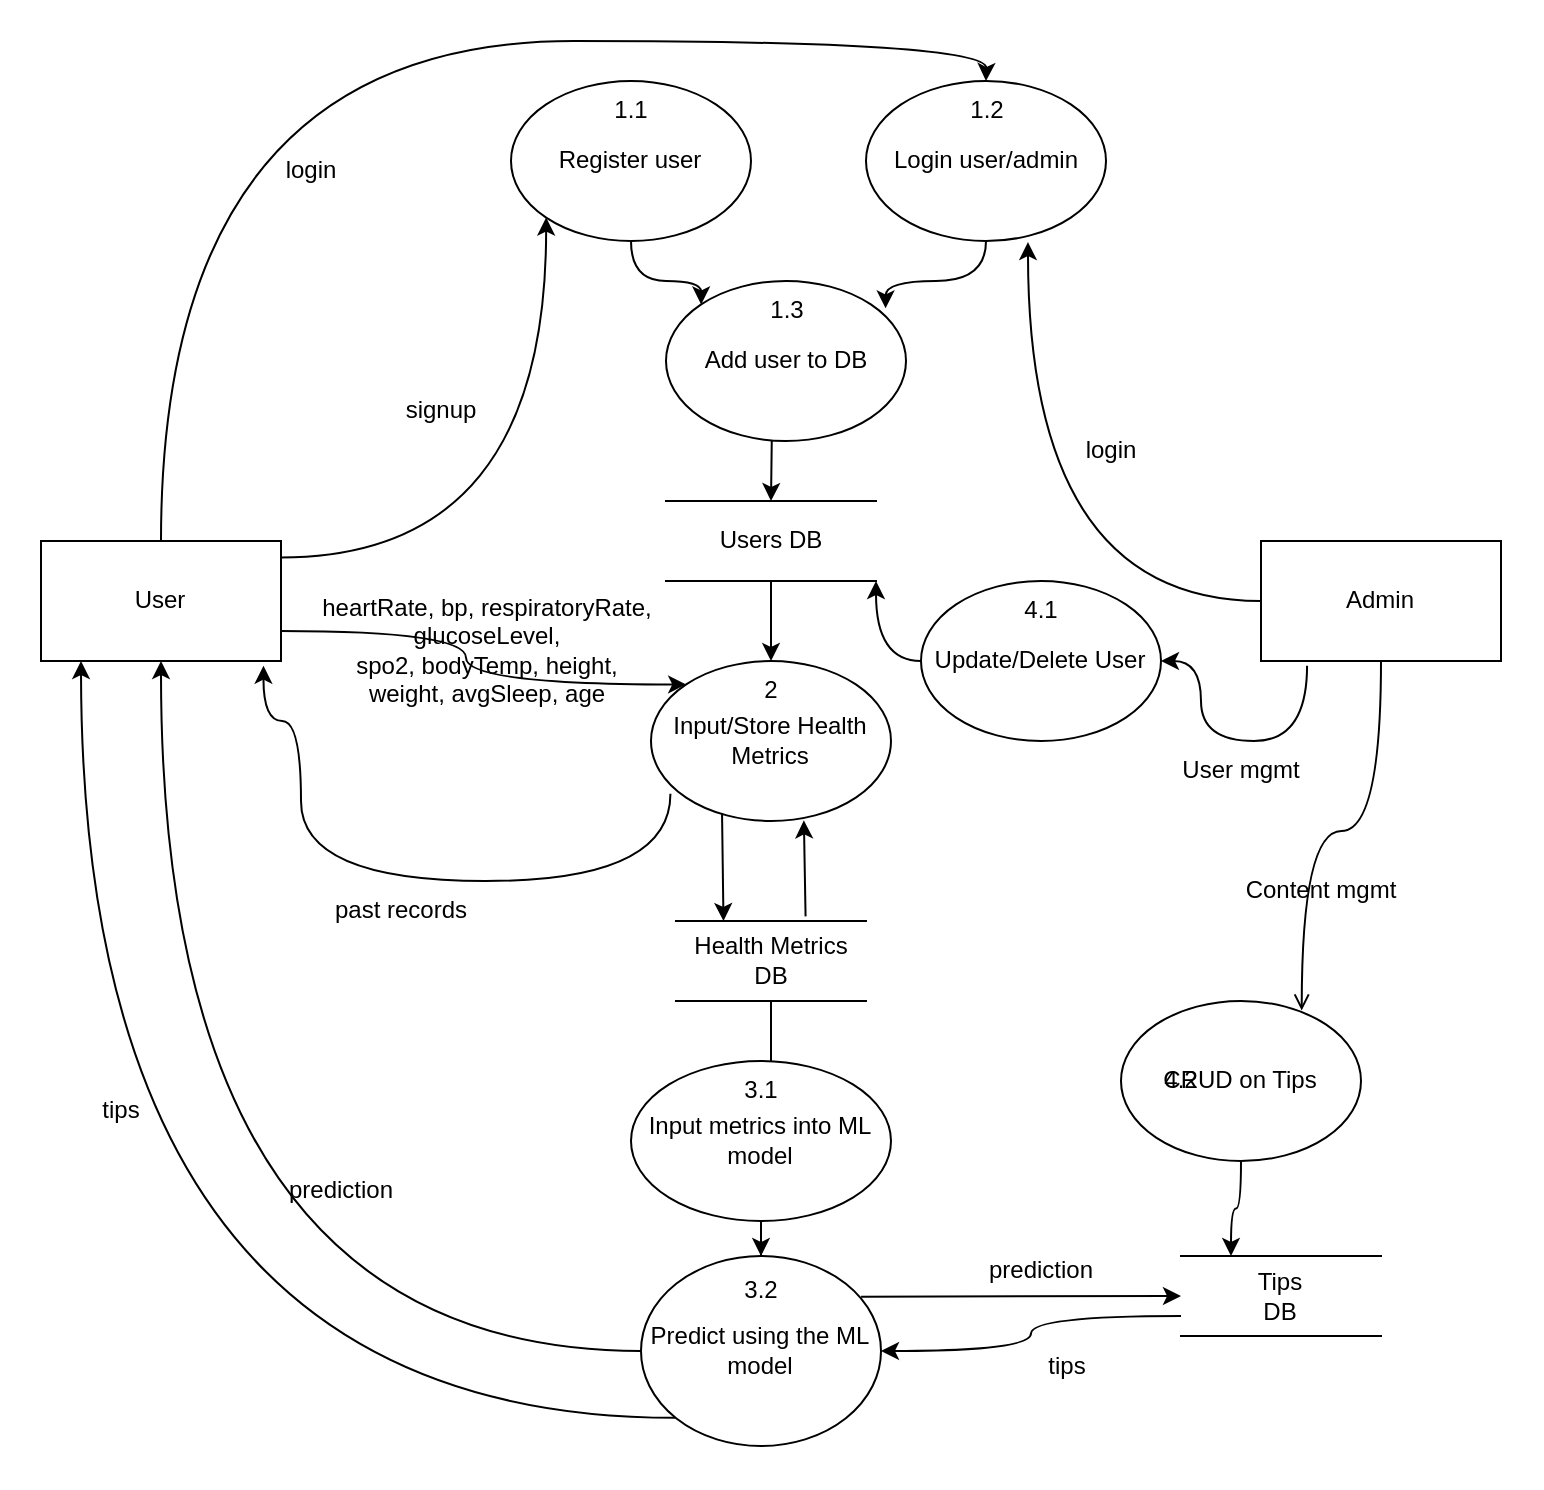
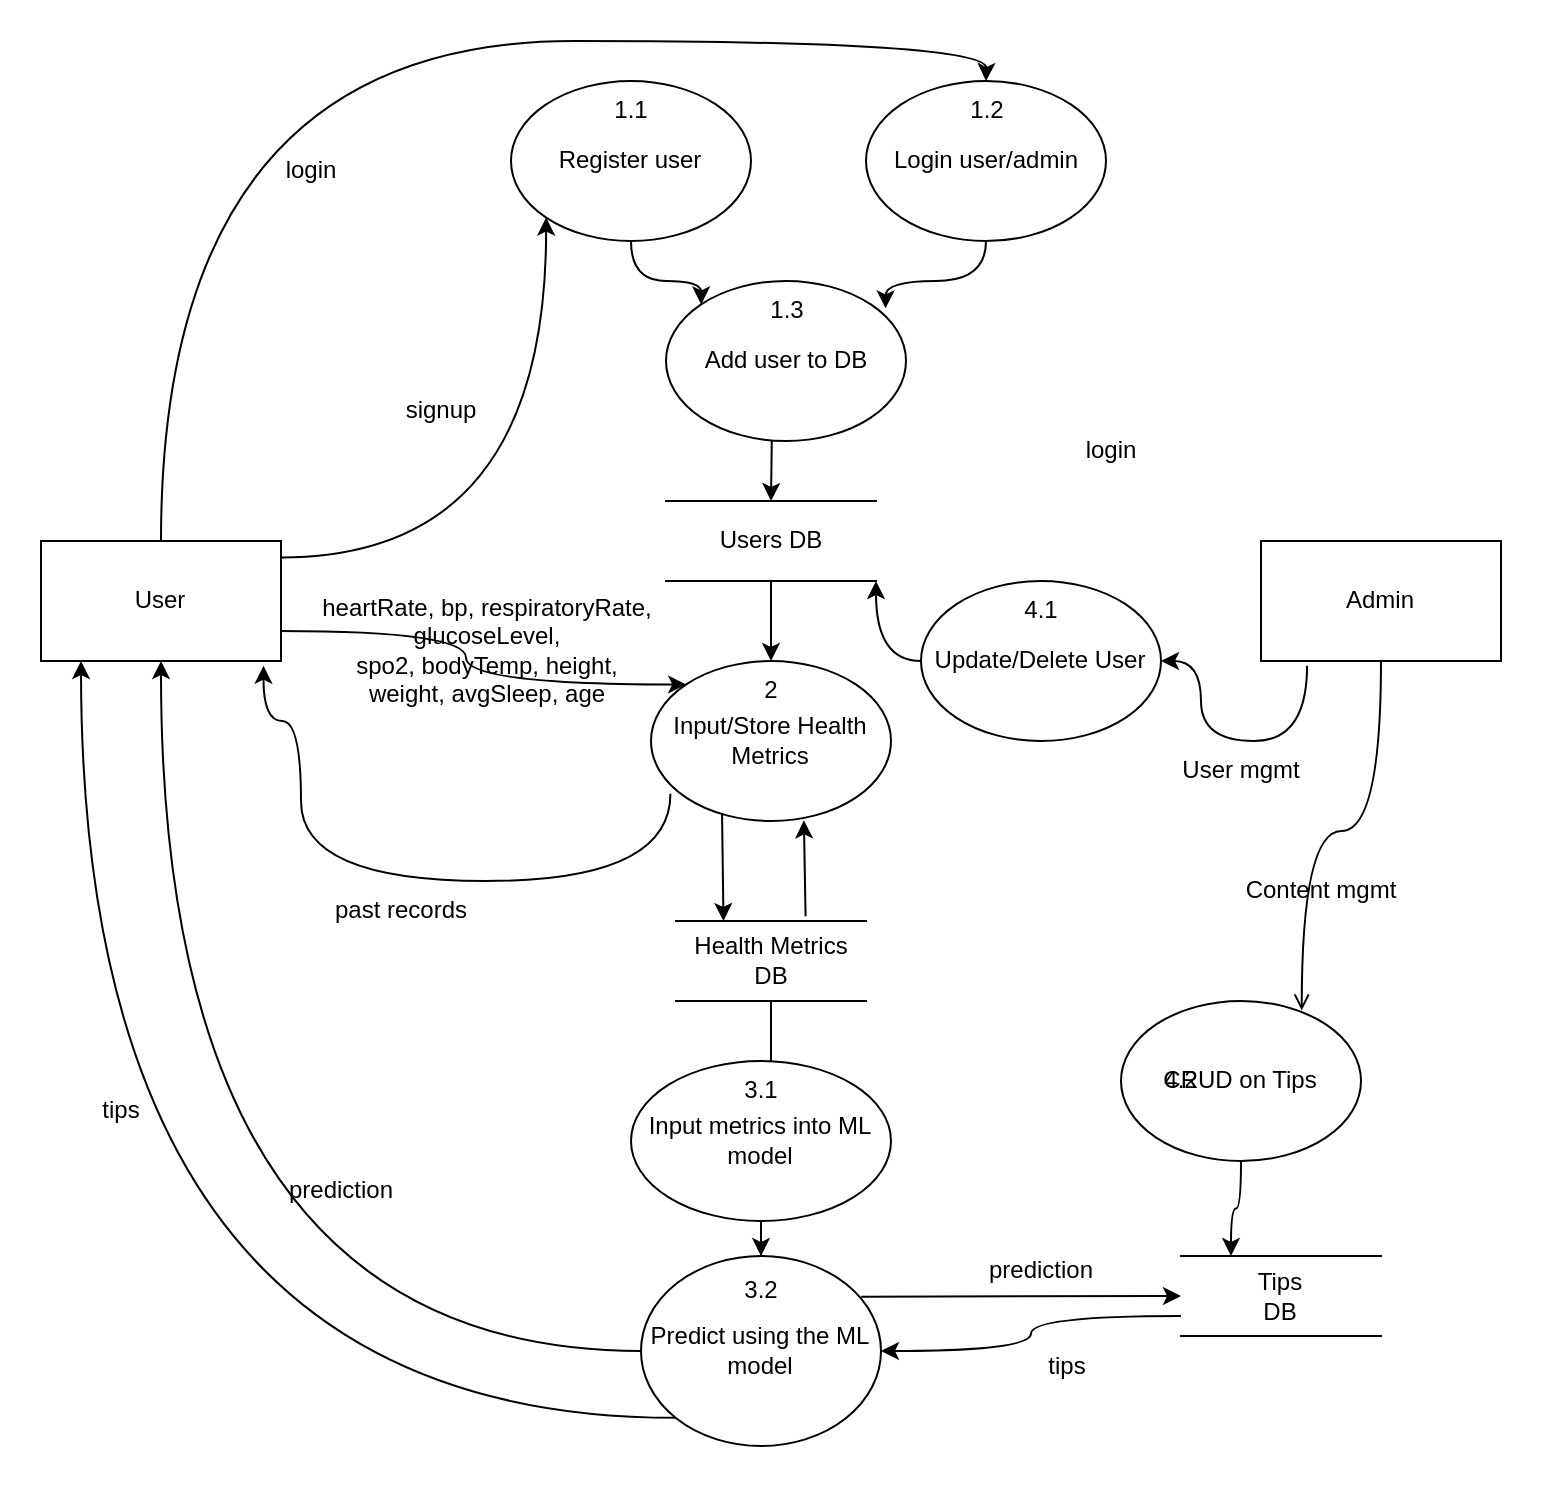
(1070, 485) -> none
